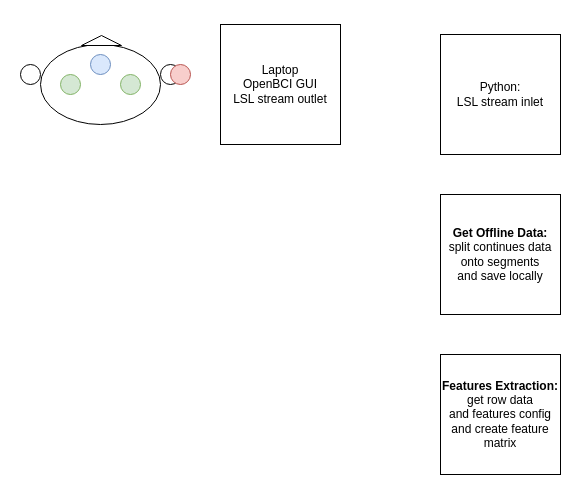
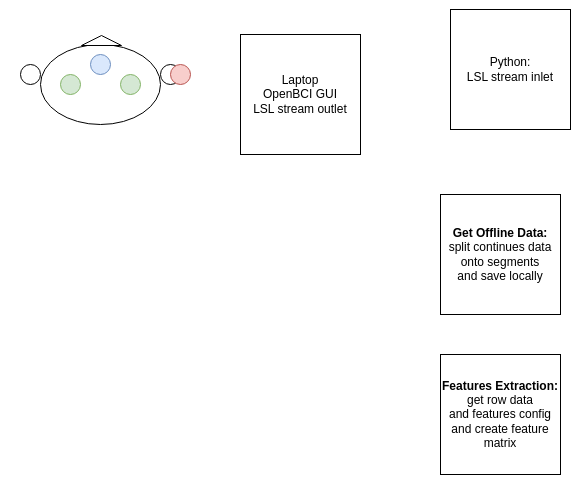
(281, 85) -> (301, 95)
(501, 95) -> (511, 70)
